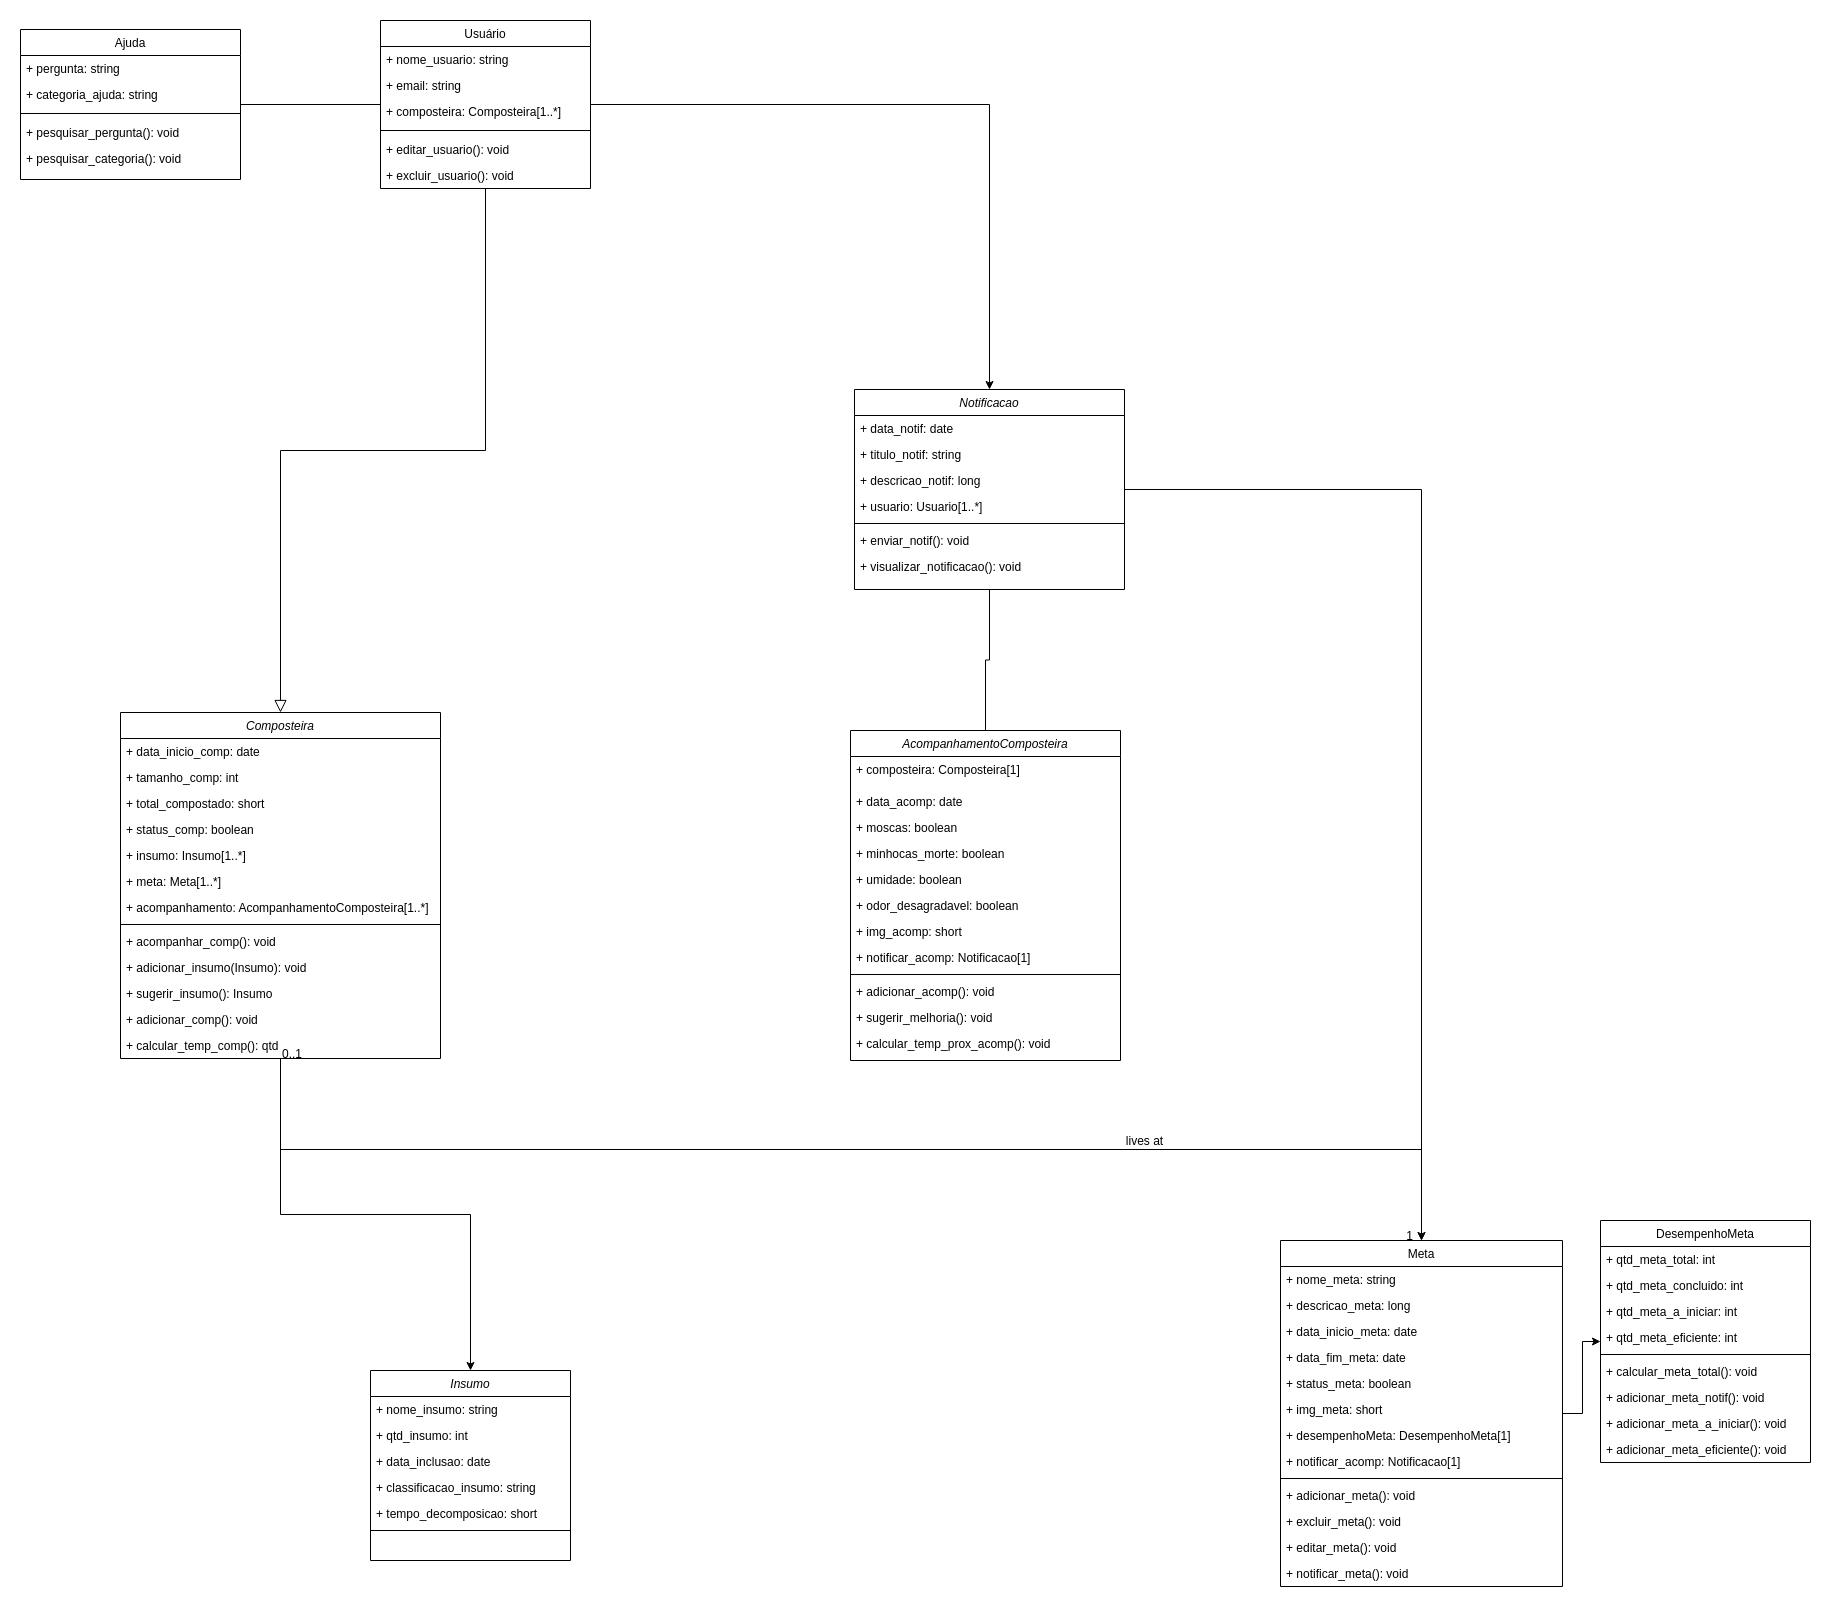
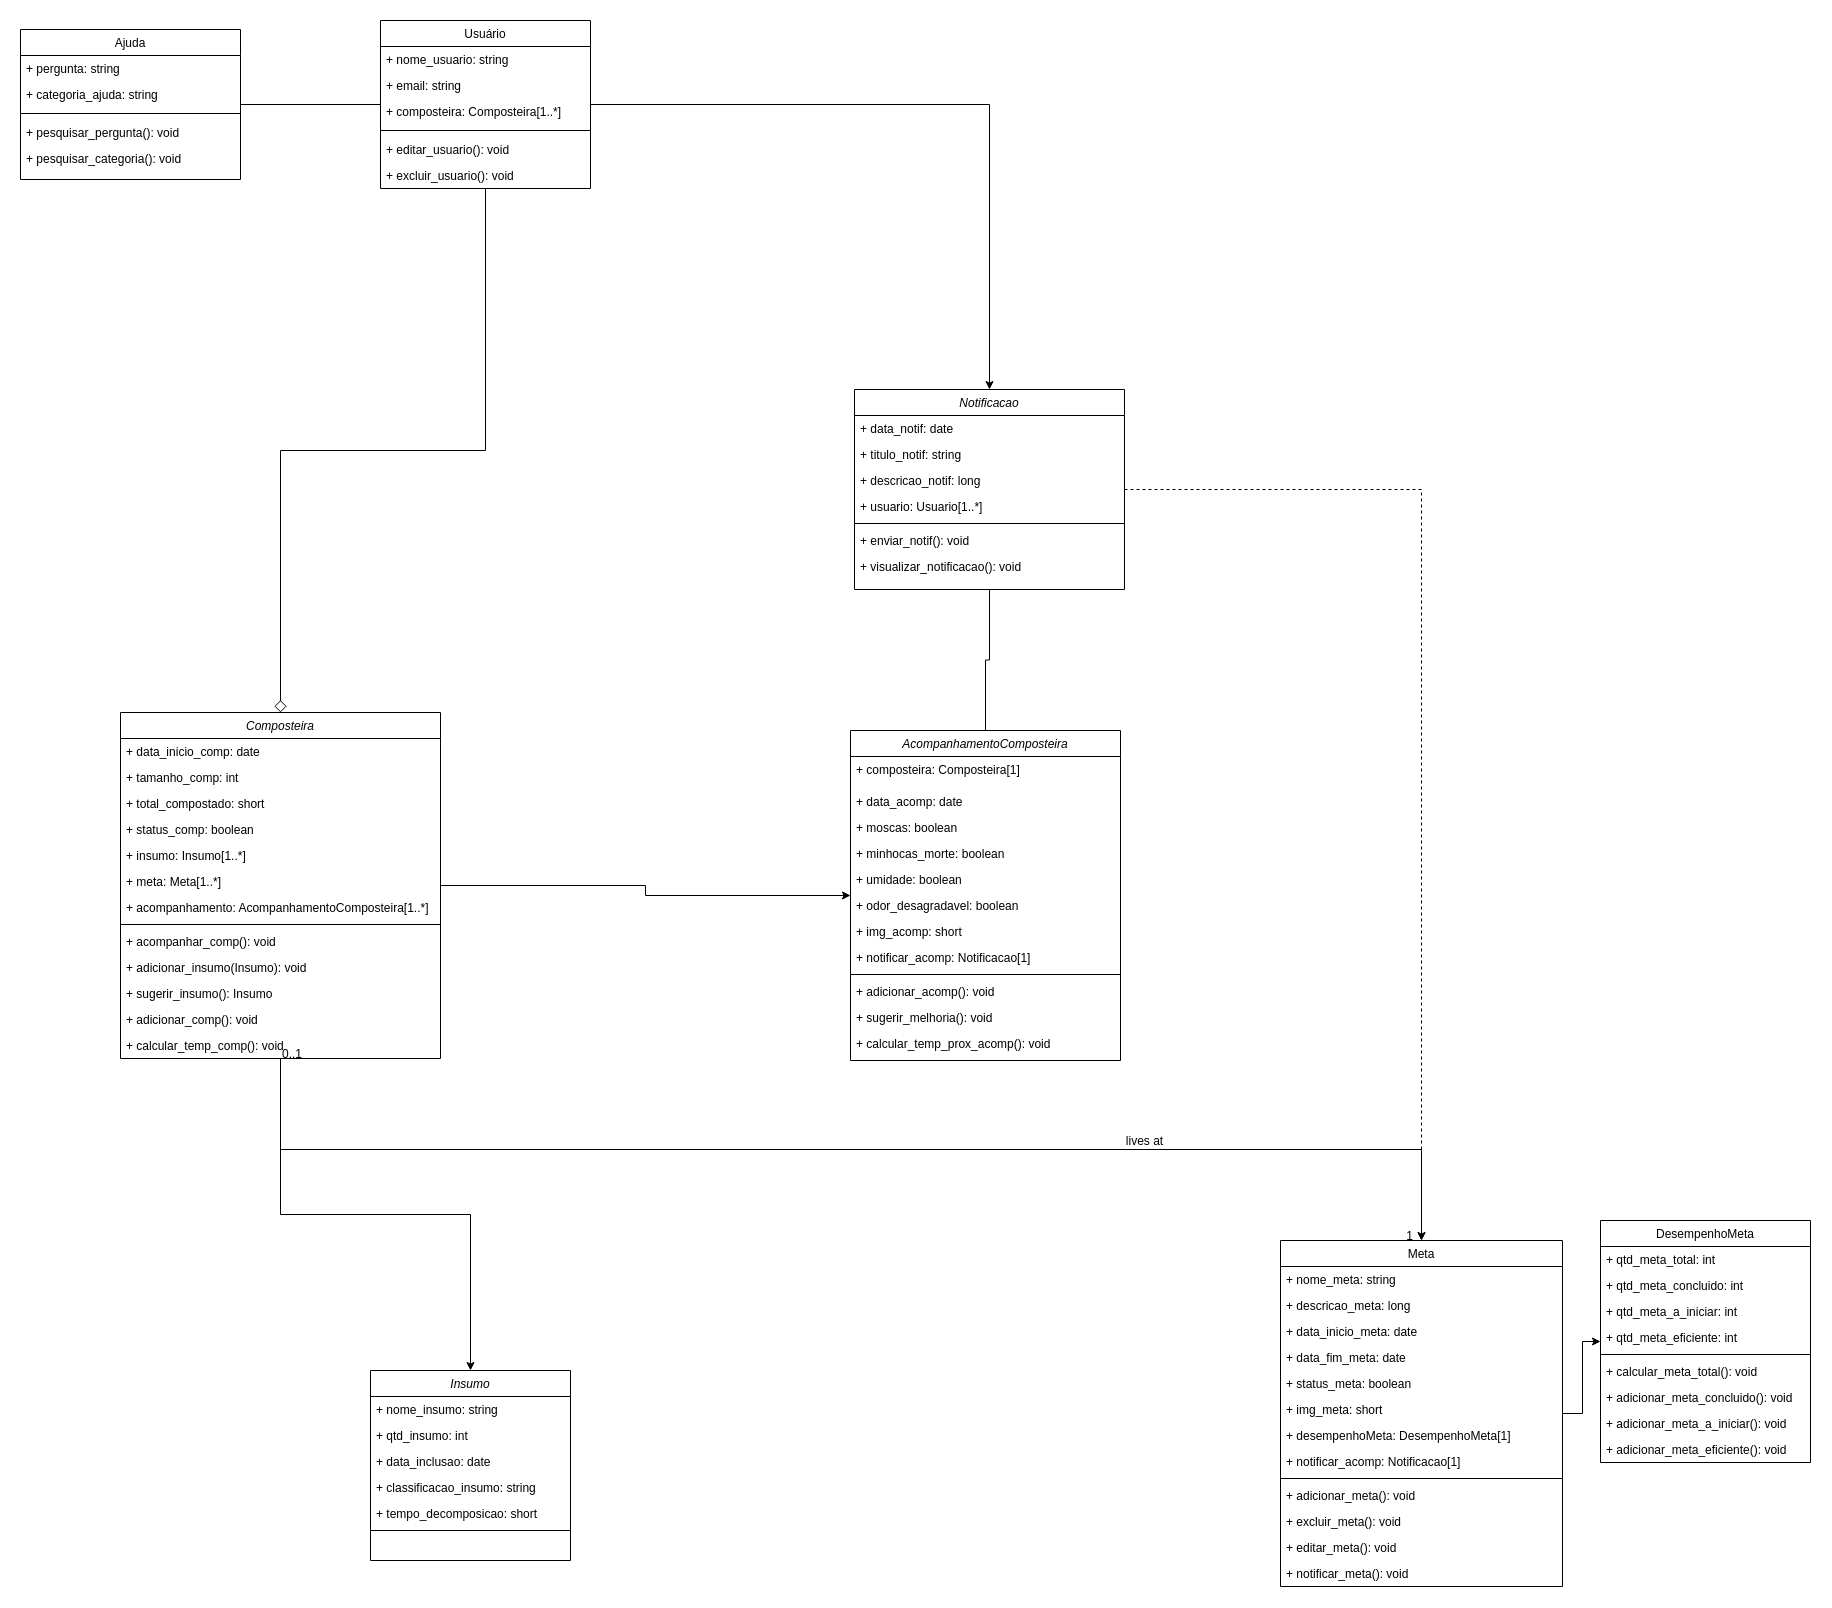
(1422, 671) -> (1422, 671)
(281, 699) -> (281, 699)
none -> (646, 888)
(209, 1046) -> (211, 1046)
(1696, 1398) -> (1708, 1398)
